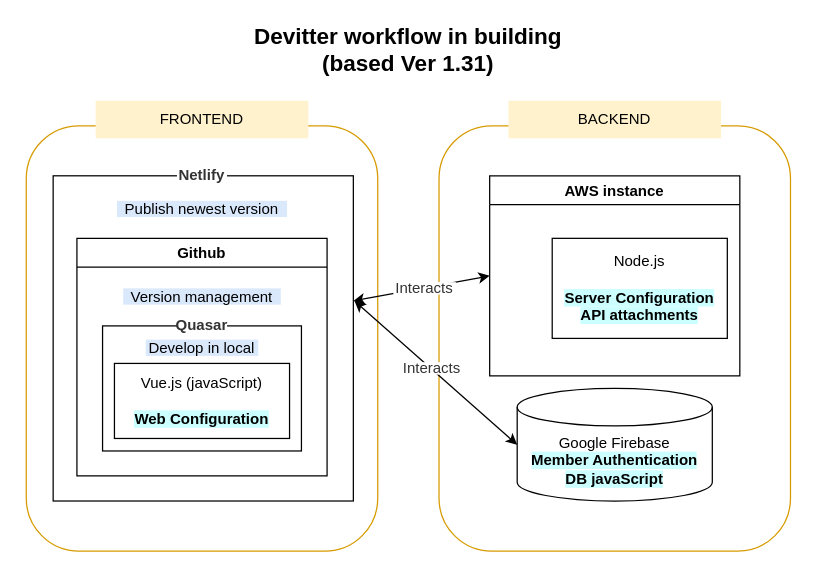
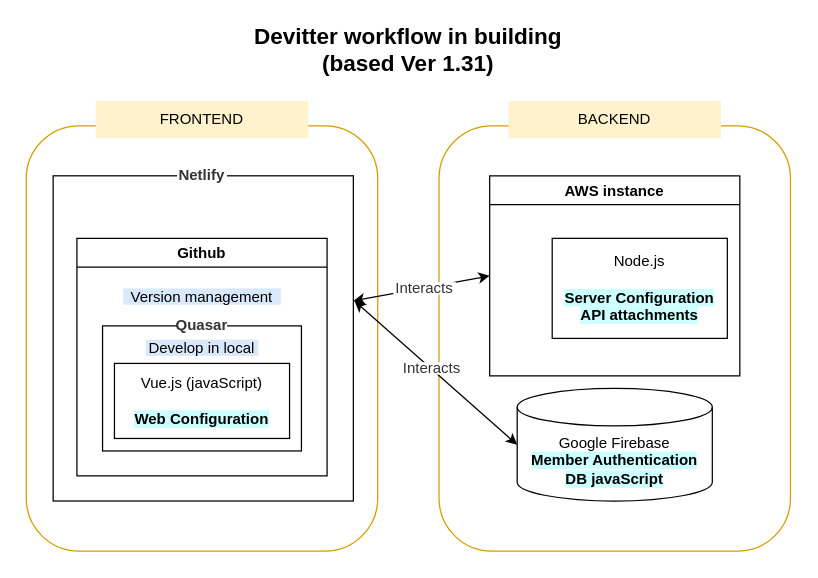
(202, 209) -> none
